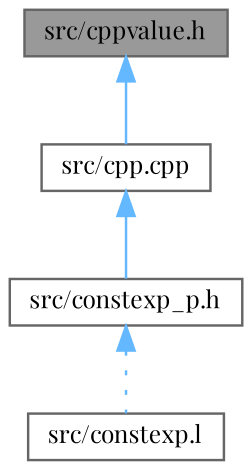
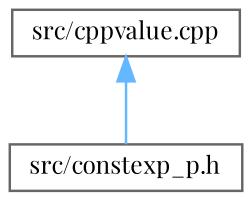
(126, 33) -> none
(126, 168) -> (126, 33)
(126, 437) -> none
